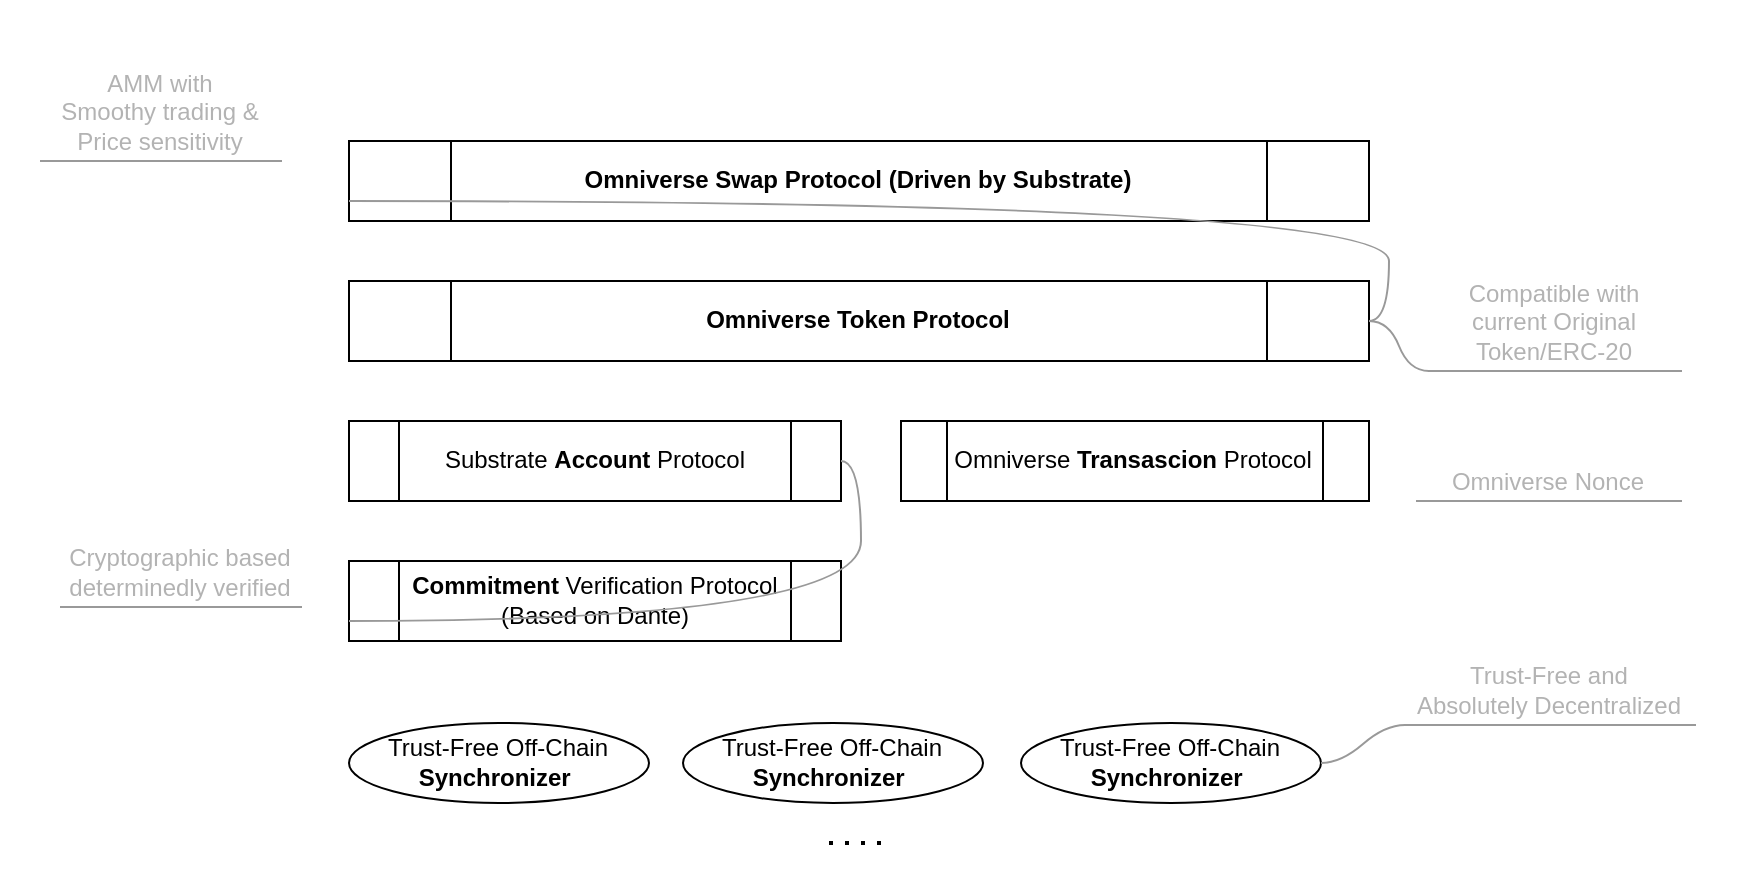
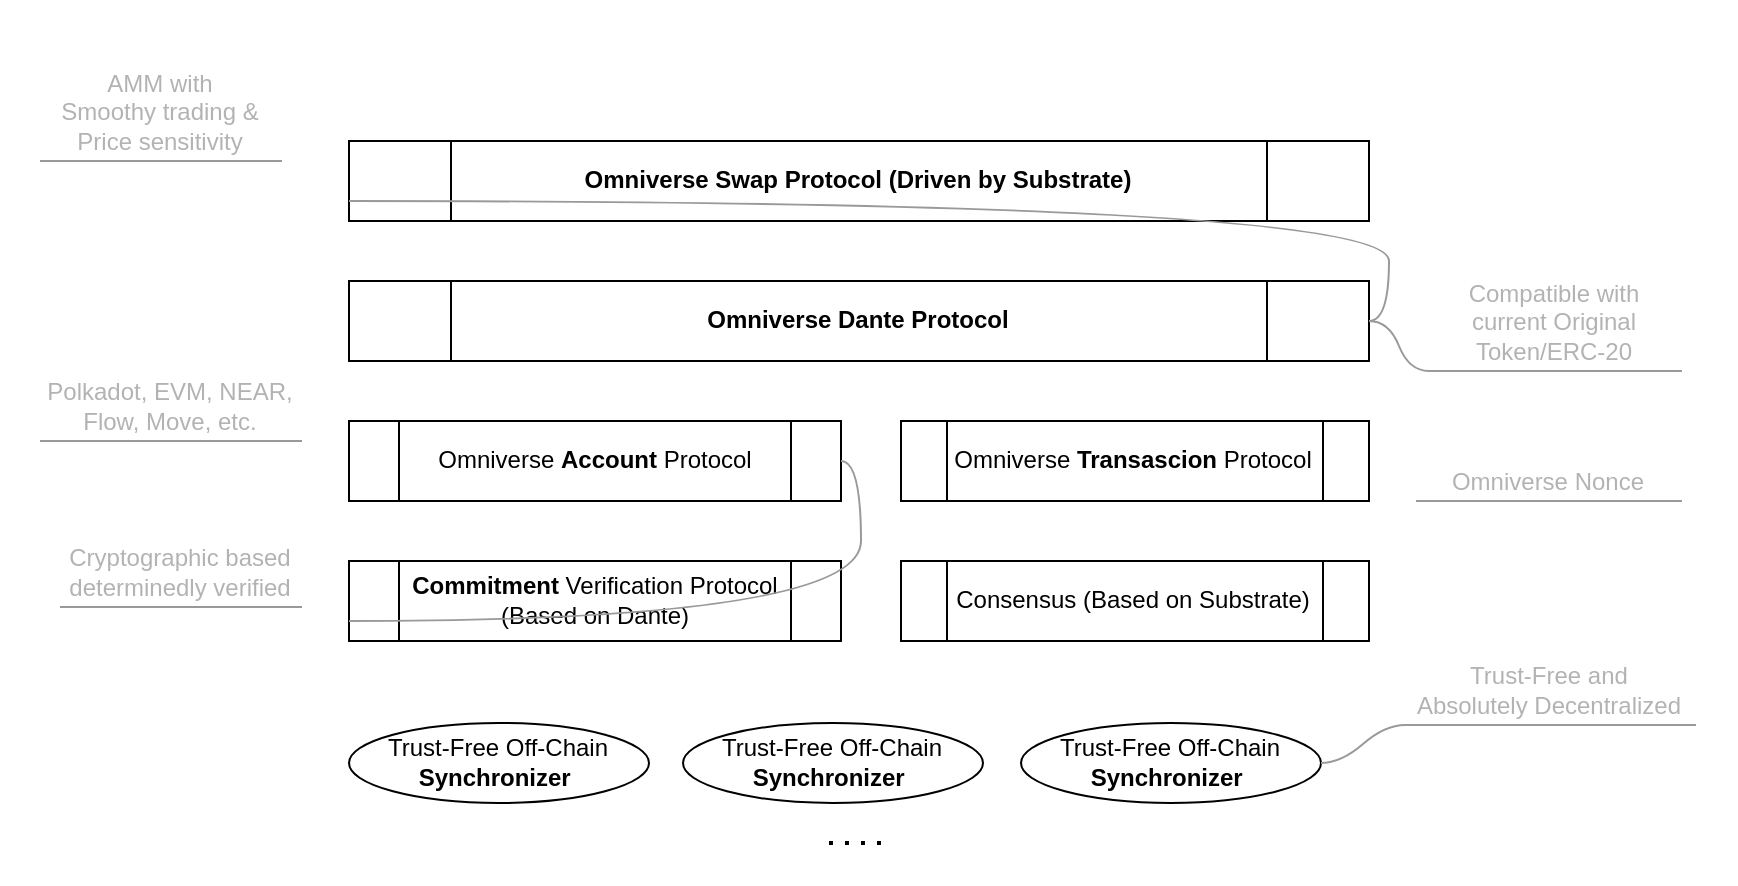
(859, 321) -> (859, 321)
none -> (171, 391)
(596, 461) -> (596, 461)
none -> (1135, 601)
